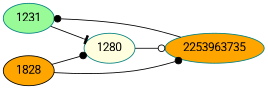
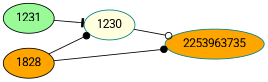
(29, 18) -> (29, 18)
(122, 24) -> none
(110, 48) -> (110, 25)
